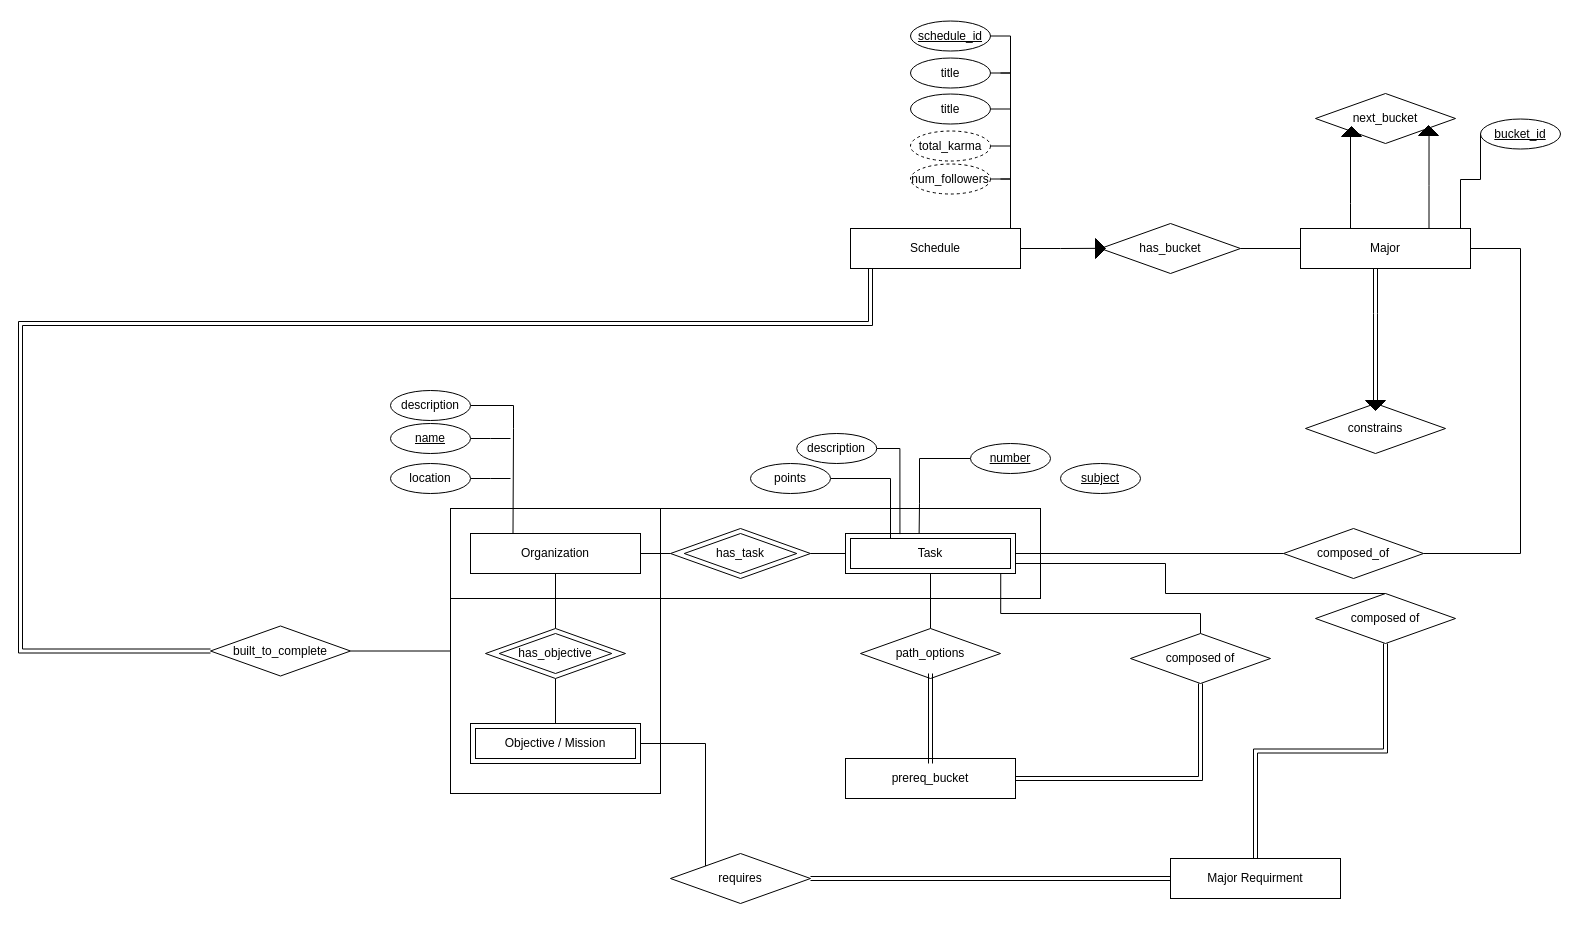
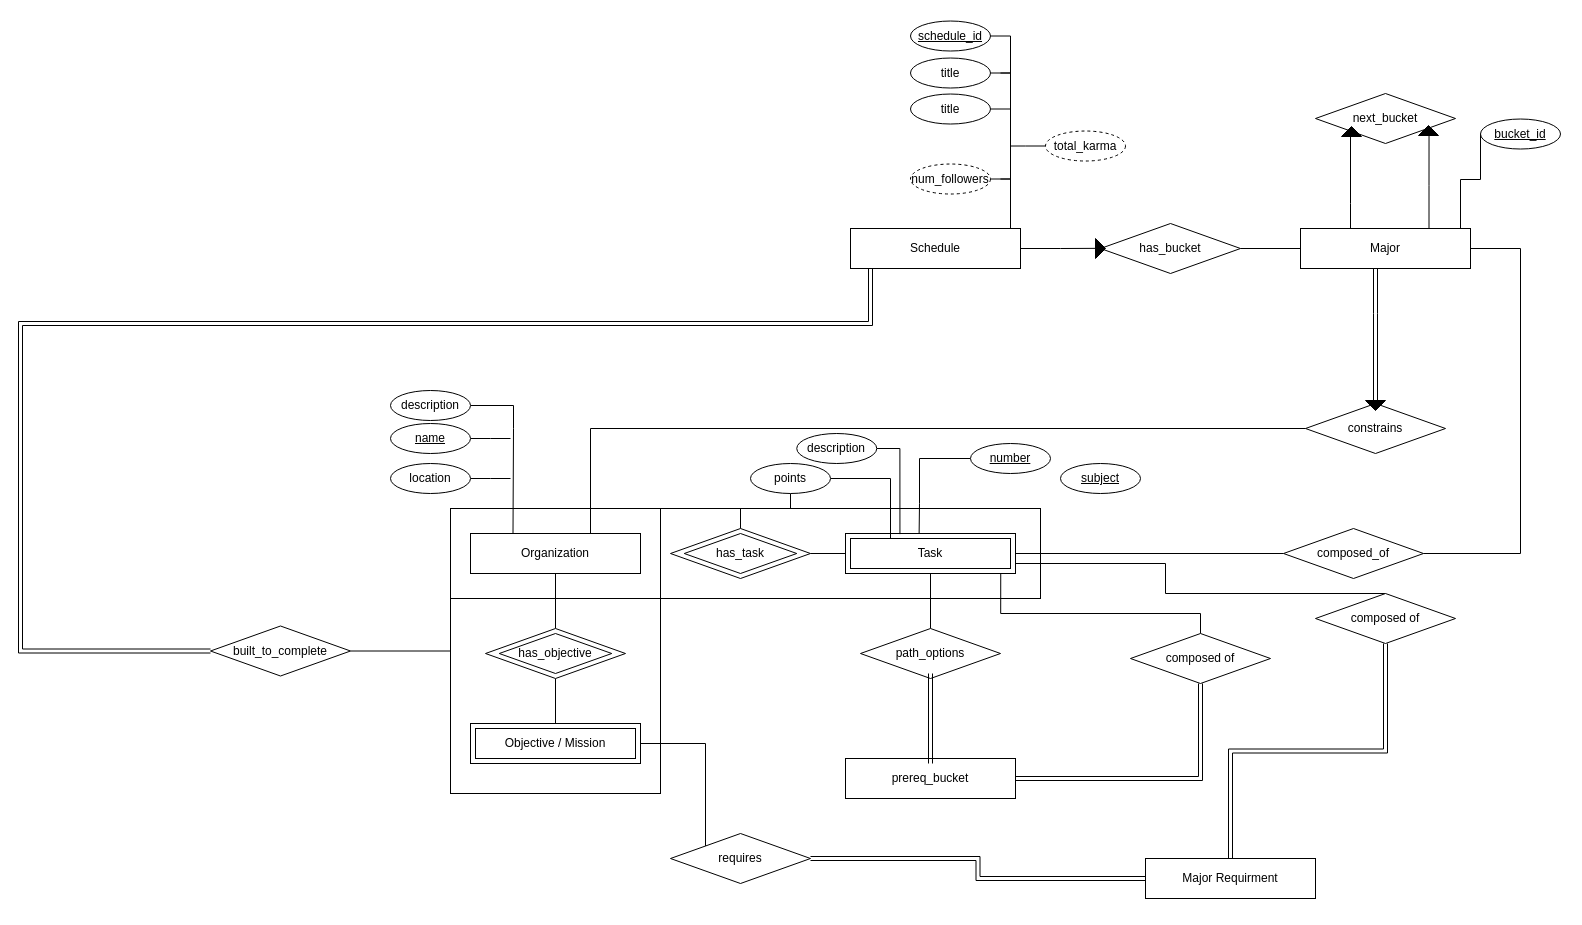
(951, 146) -> (1086, 146)
none -> (896, 429)
(656, 554) -> (741, 518)
(741, 879) -> (741, 859)
(1256, 879) -> (1231, 879)
